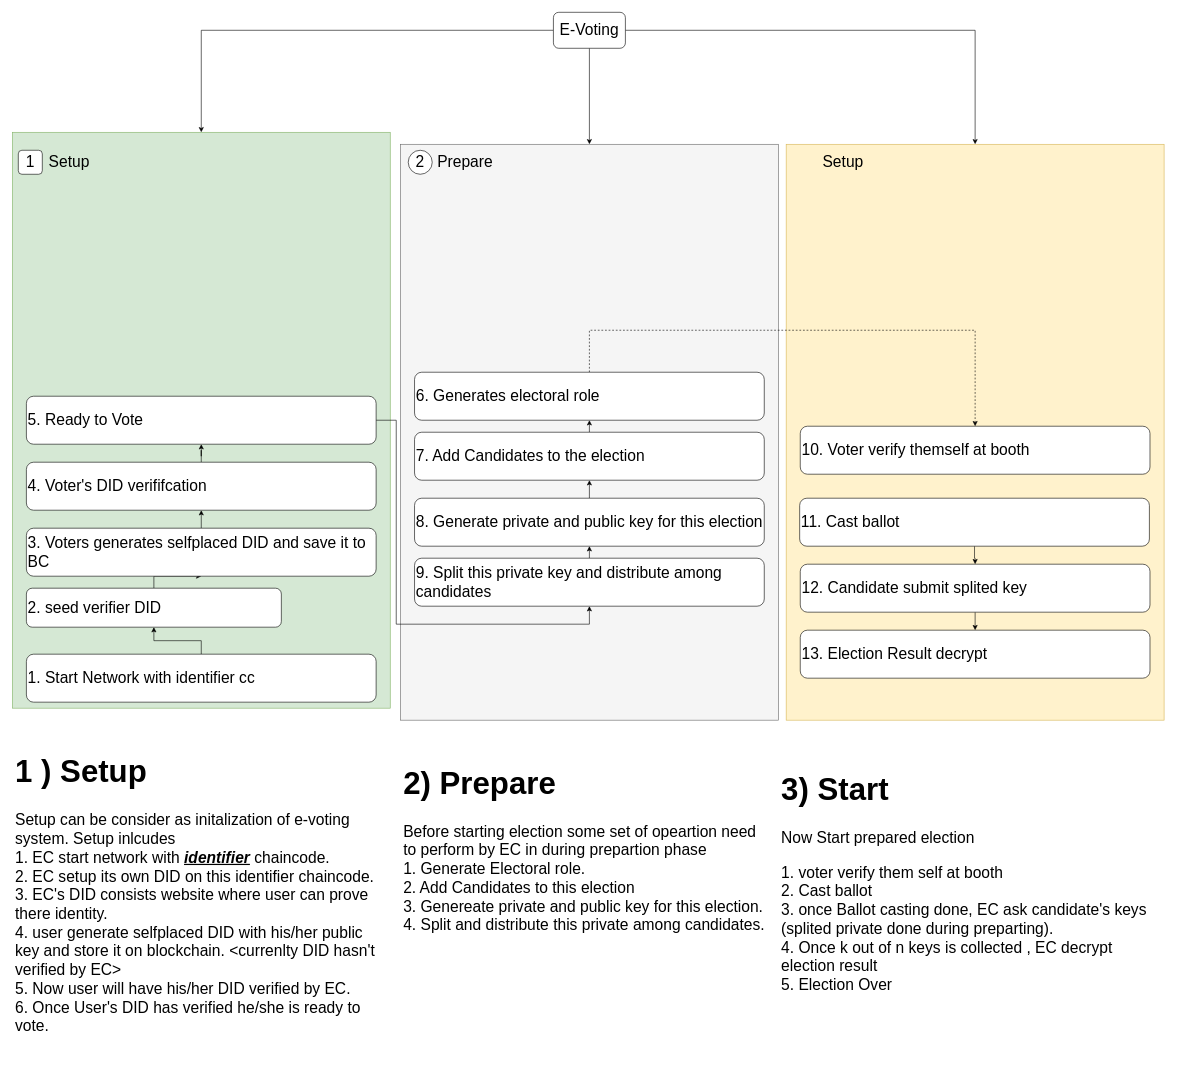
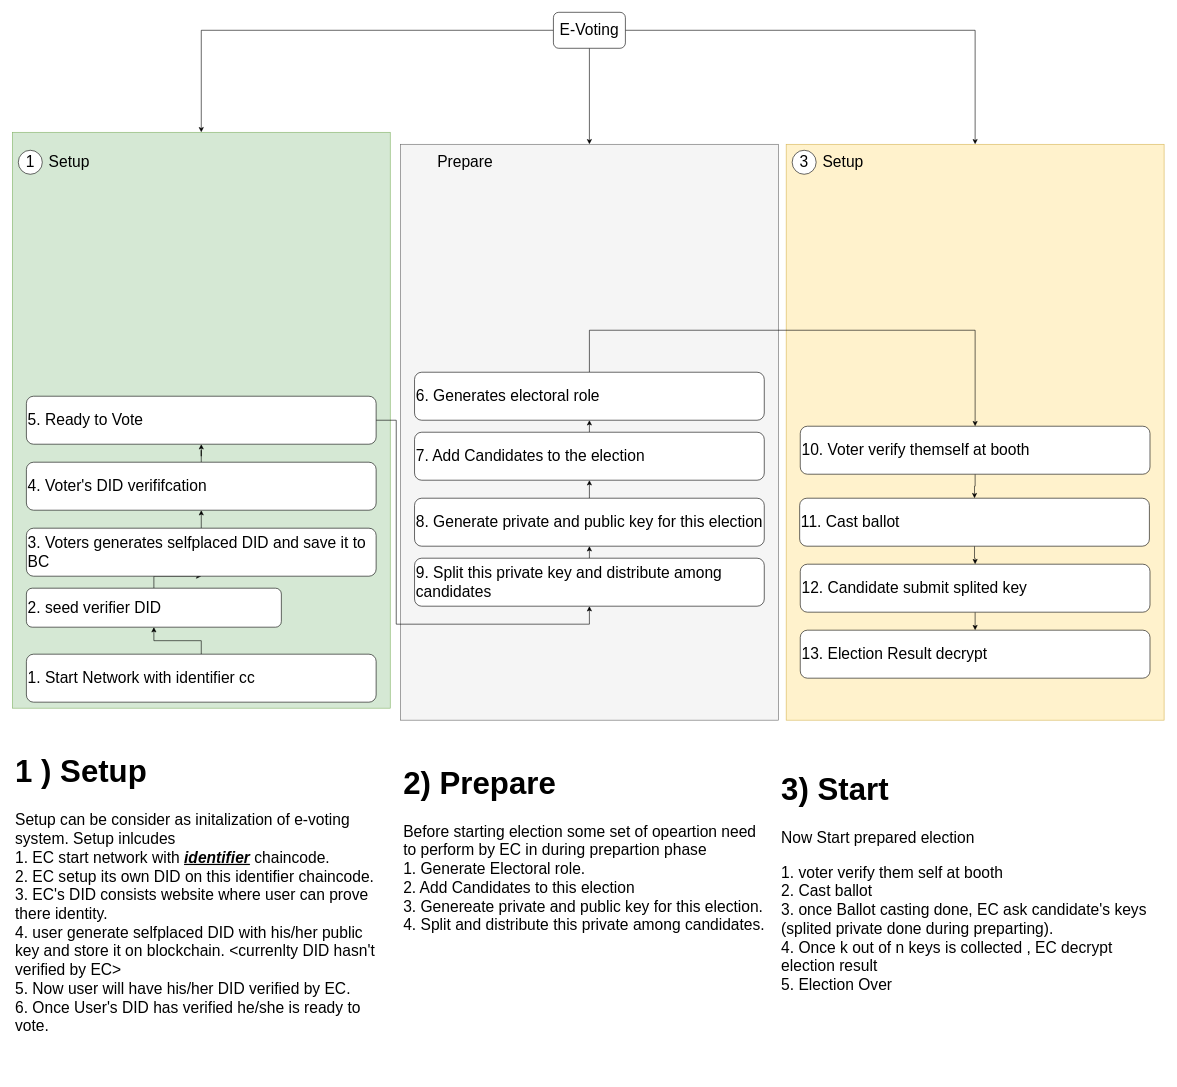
(30, 162) -> (30, 162)
(420, 162) -> none
none -> (804, 162)
(808, 330) -> (808, 330)
none -> (975, 488)
